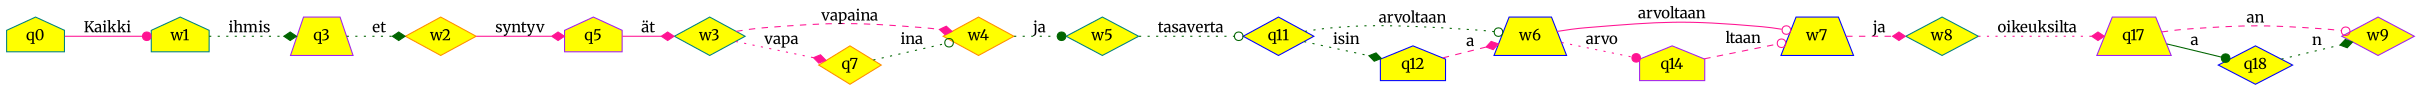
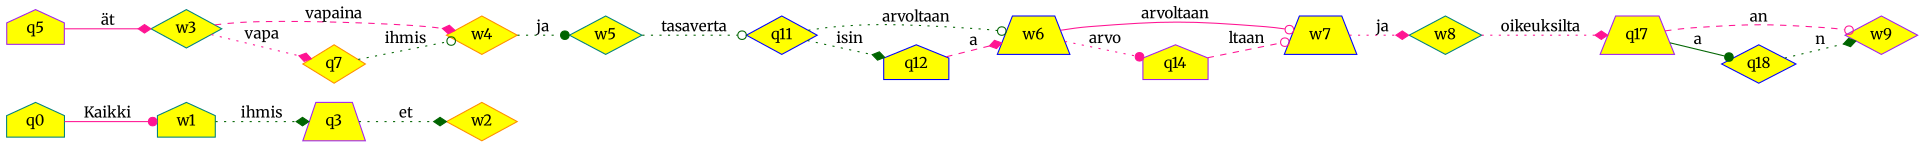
(514, 36) -> none
(1869, 36) -> (1373, 35)
(912, 40) -> (406, 39)
